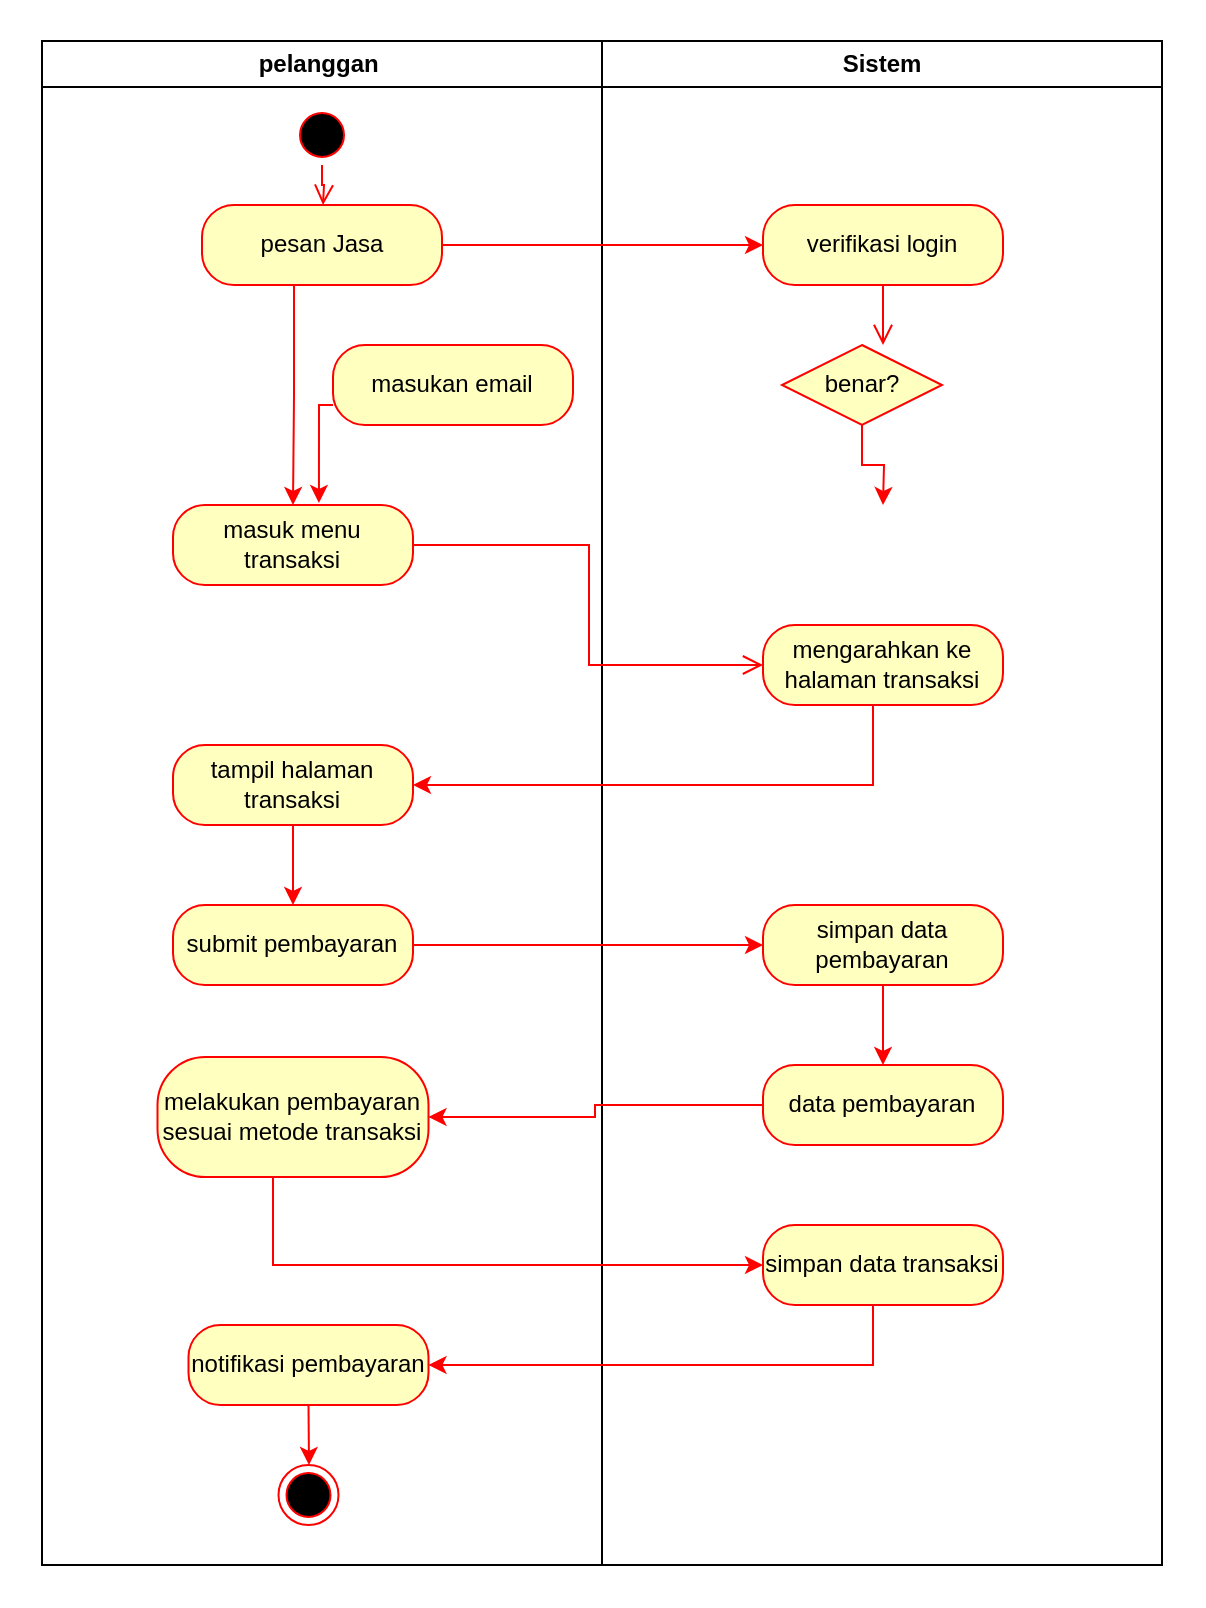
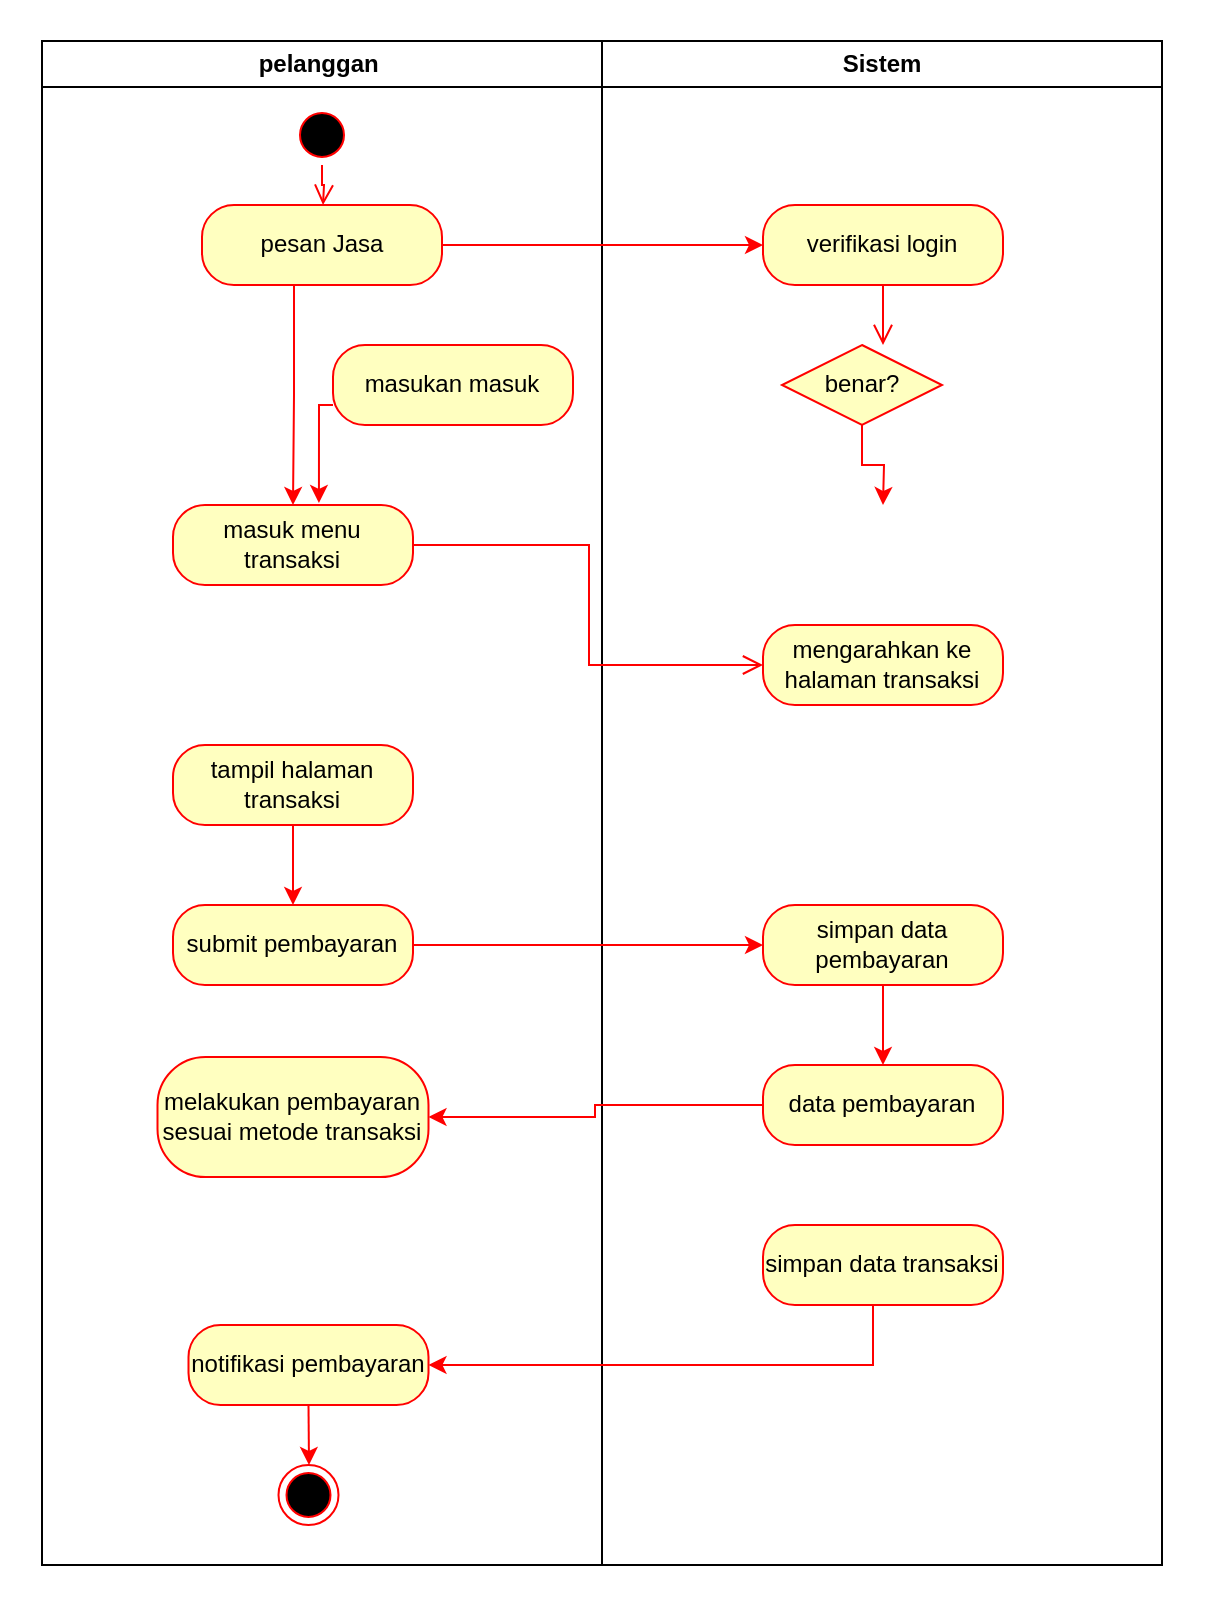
(453, 385) -> (453, 385)
(780, 785) -> none
(391, 1265) -> none
